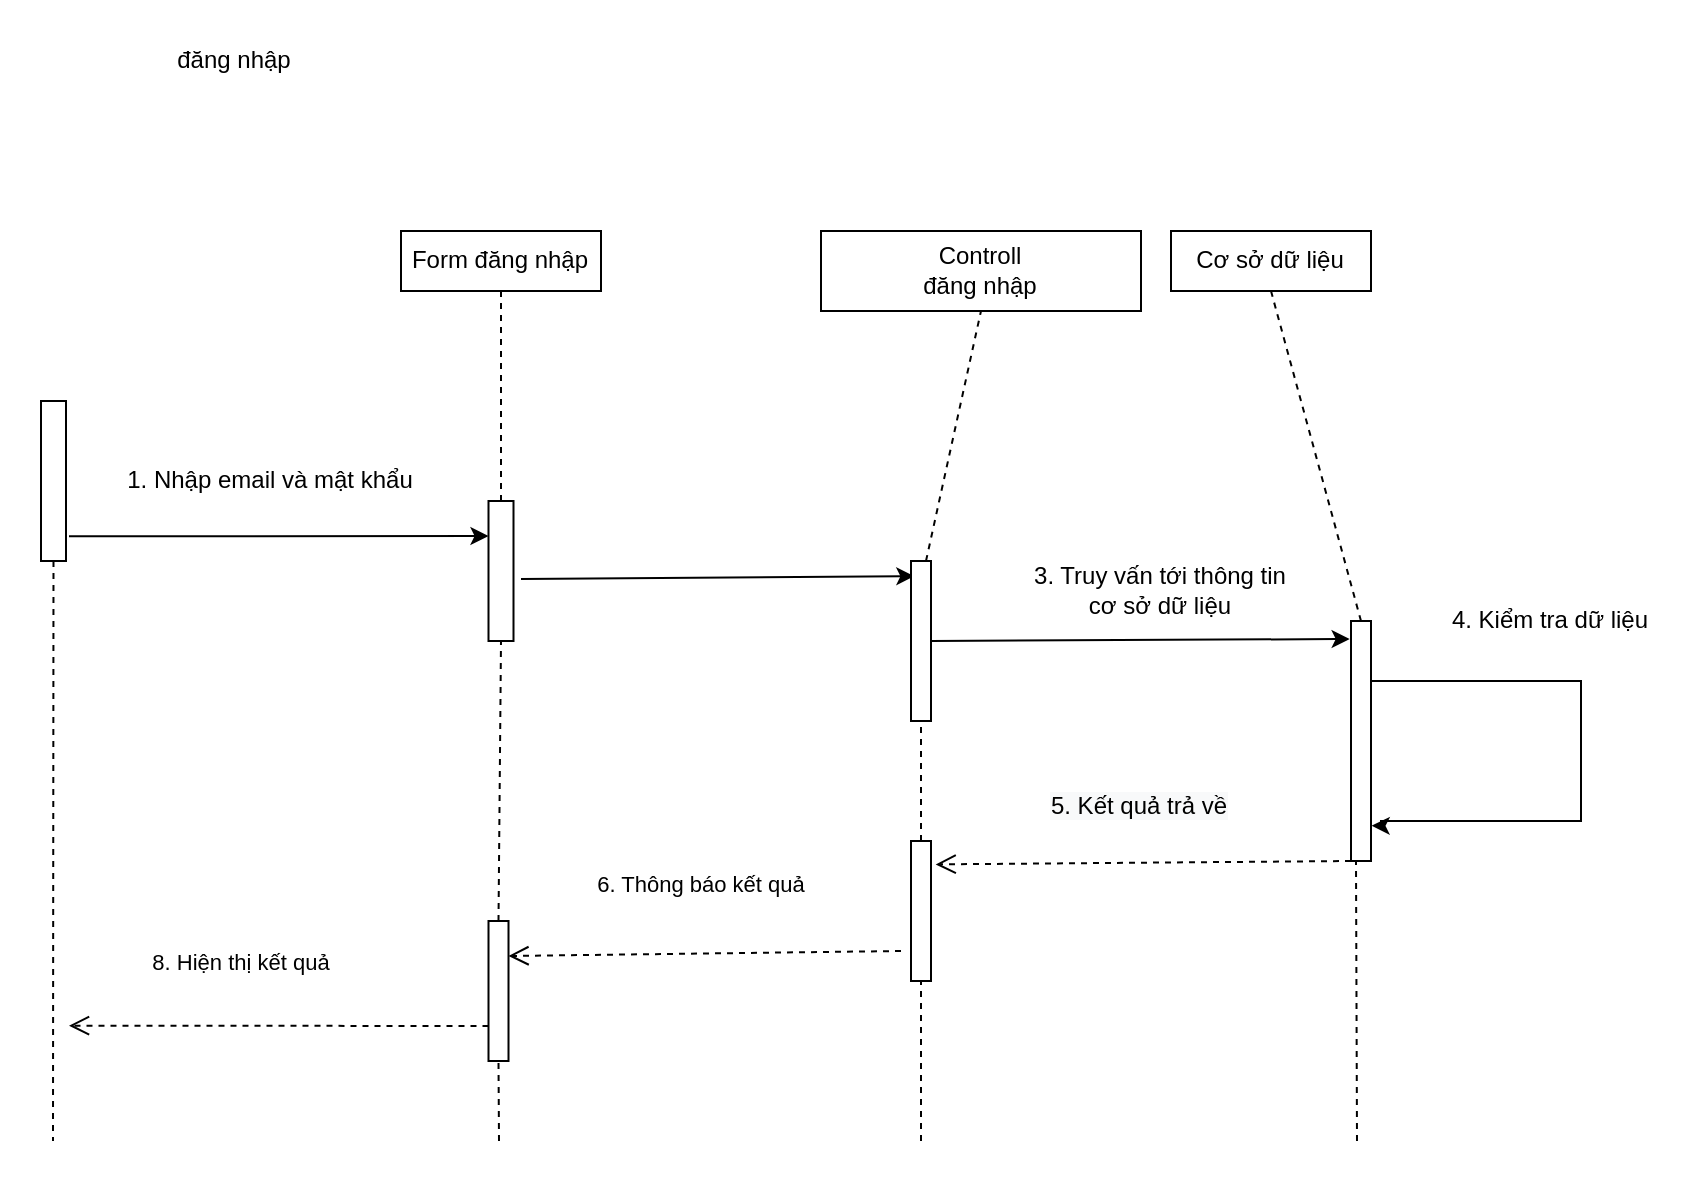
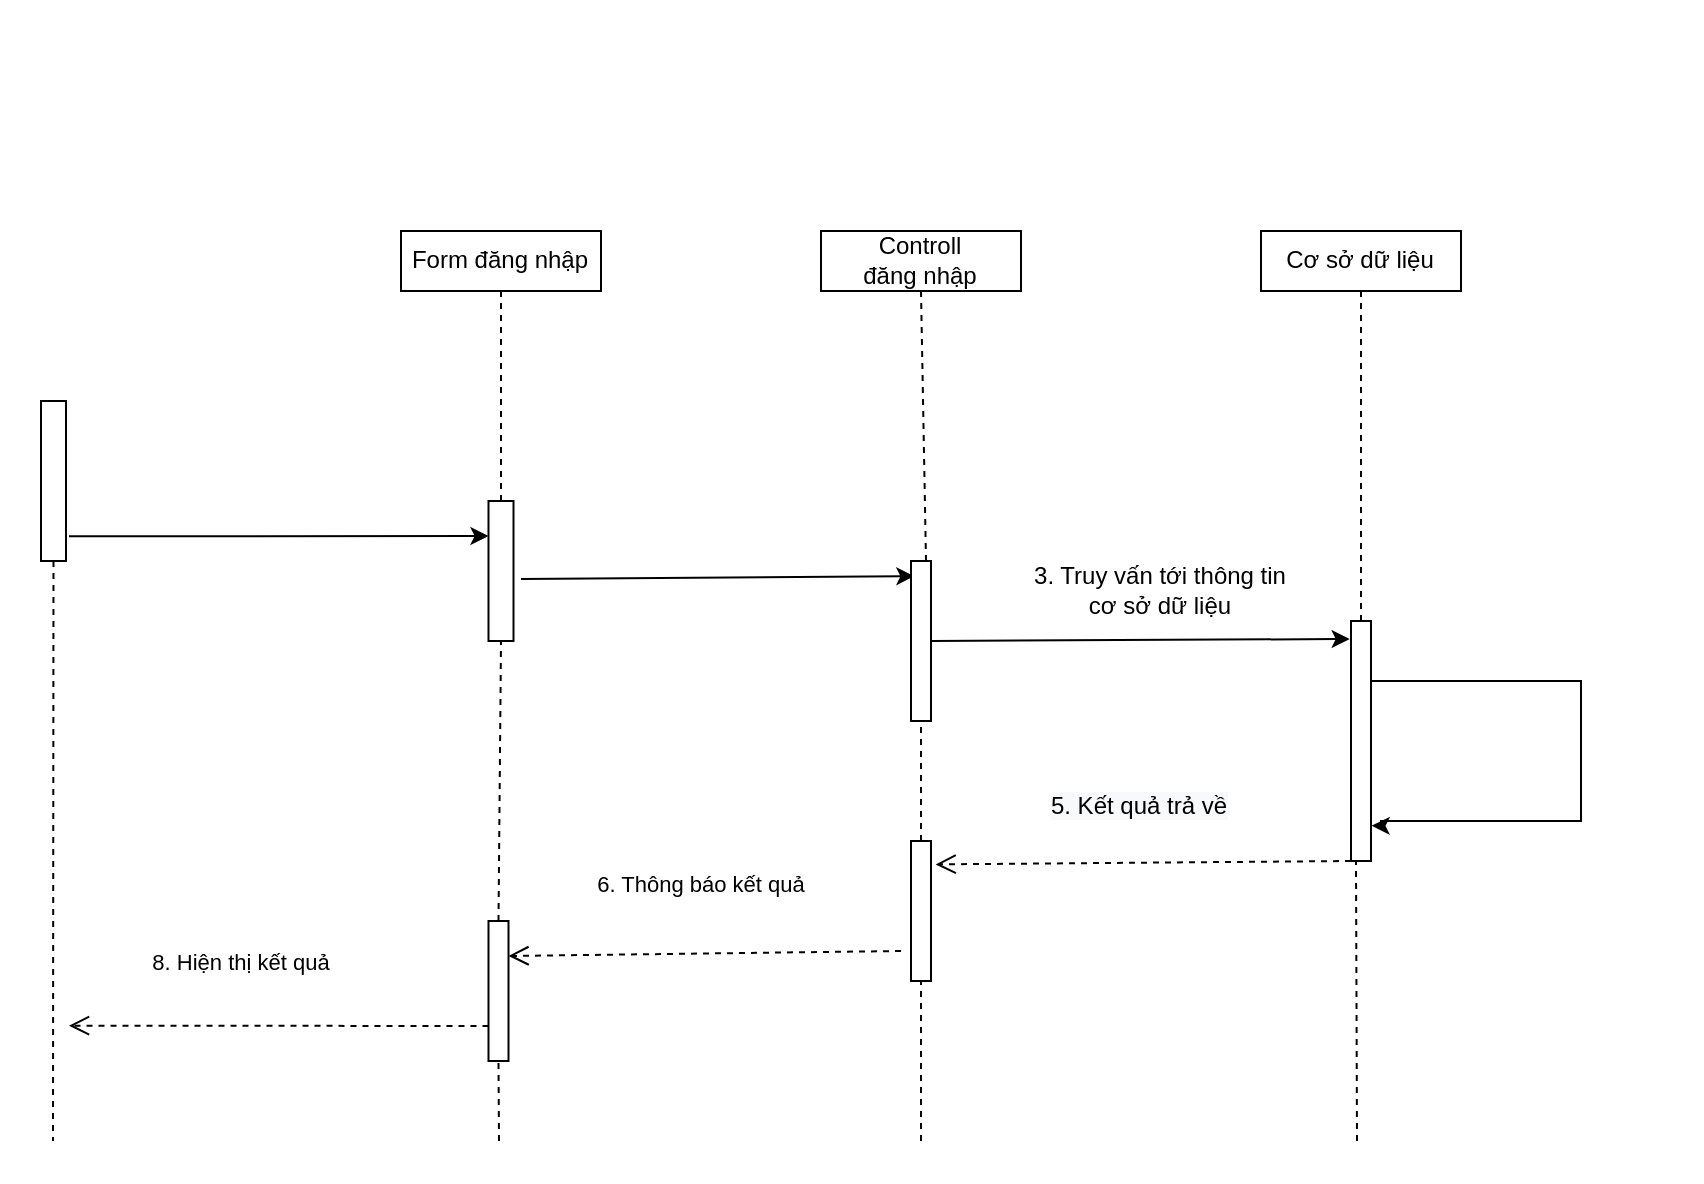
(234, 61) -> none
(1271, 261) -> (1361, 261)
(981, 271) -> (921, 261)
(271, 481) -> none
(1551, 621) -> none
